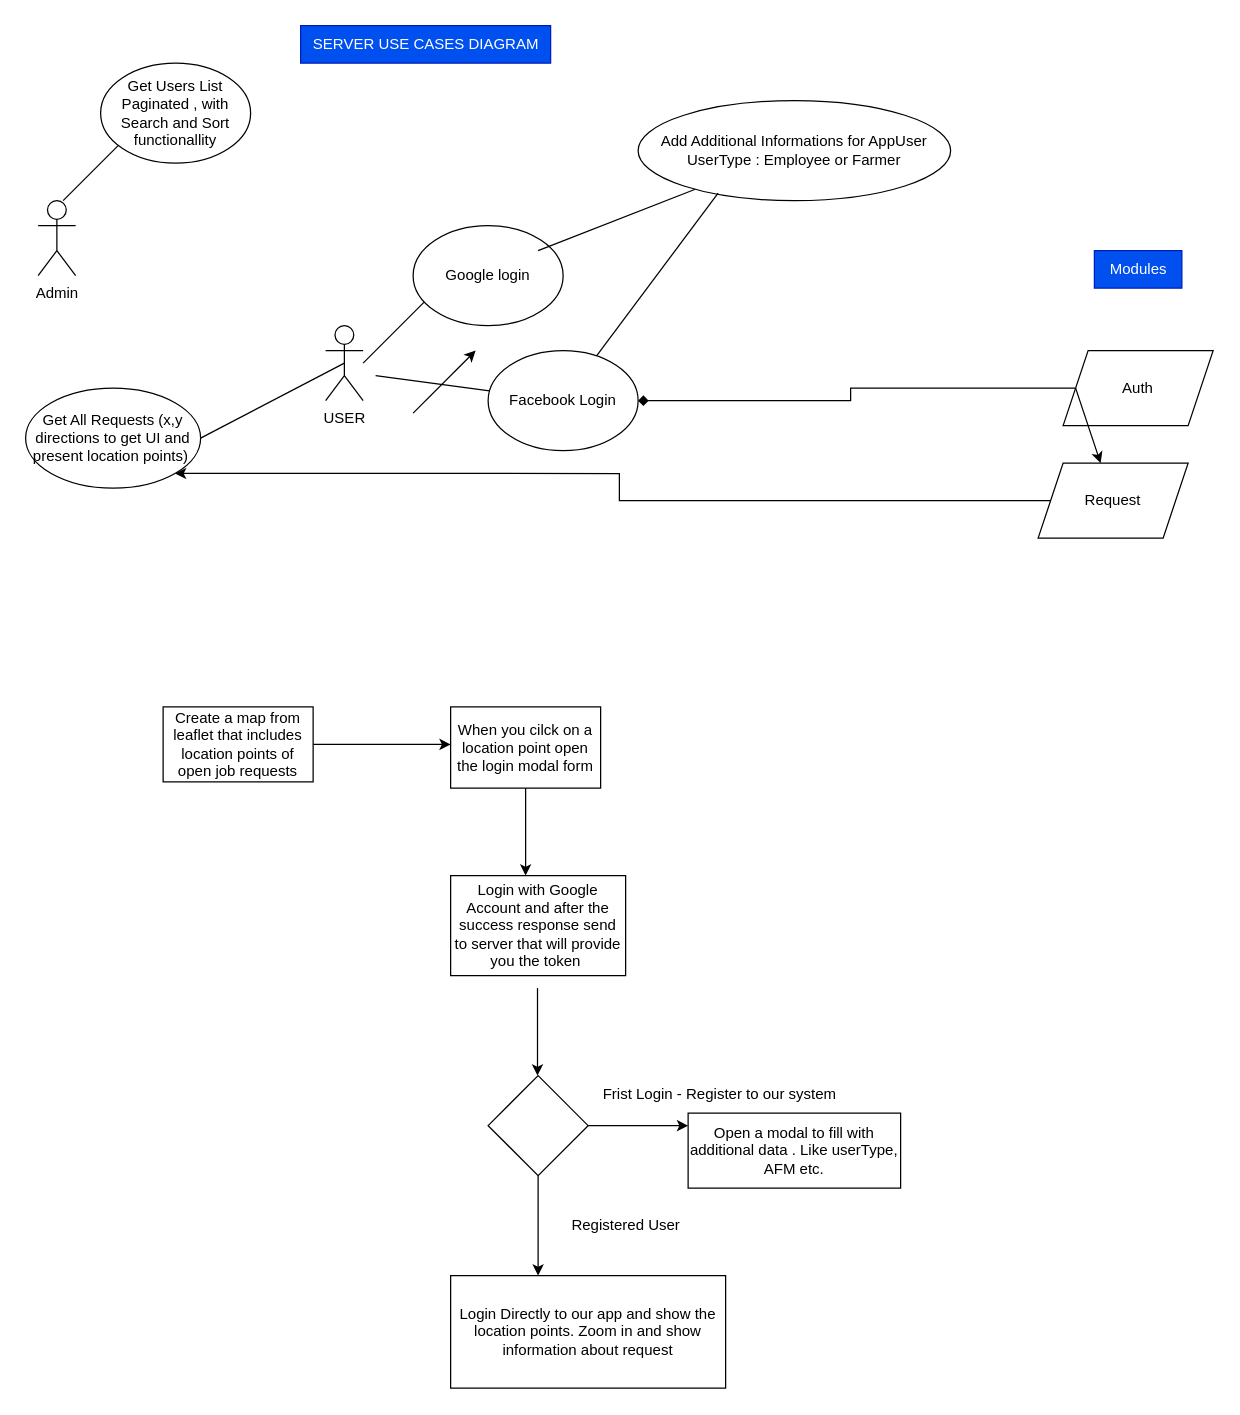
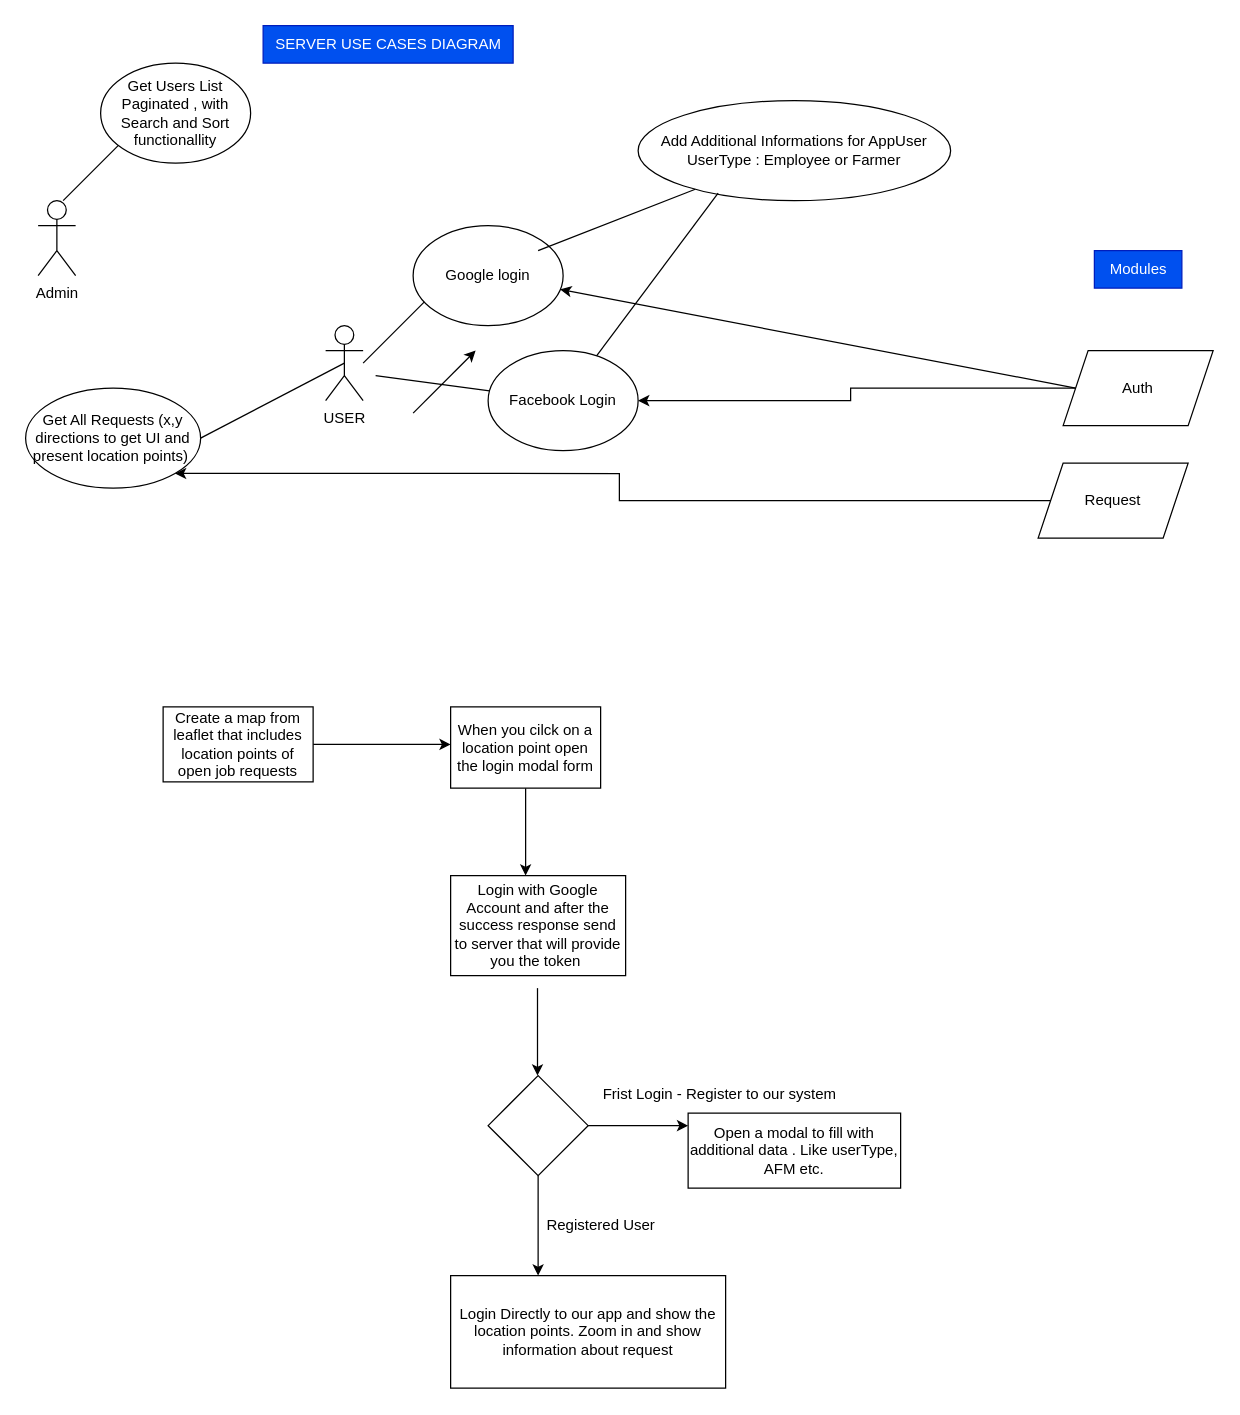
(426, 44) -> (388, 44)
(649, 401) -> (648, 401)
(1087, 421) -> (815, 338)
(626, 1226) -> (601, 1226)
